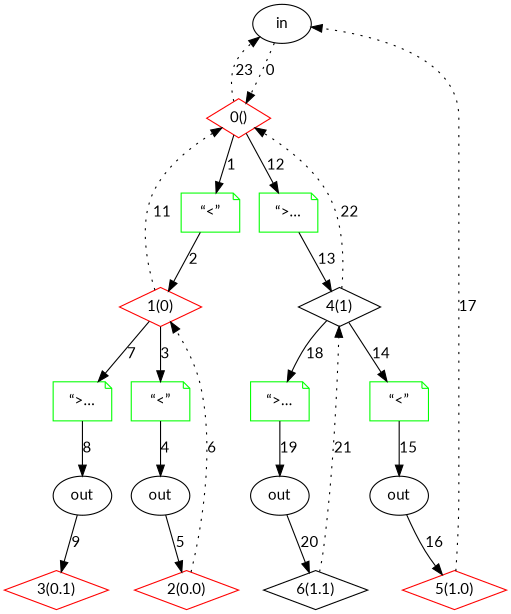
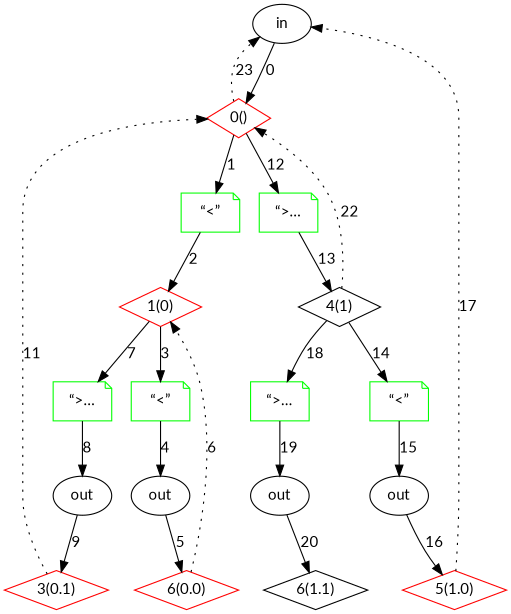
(263, 68) -> (263, 68)
(151, 199) -> (23, 287)
(333, 455) -> none
(187, 590) -> (187, 590)
